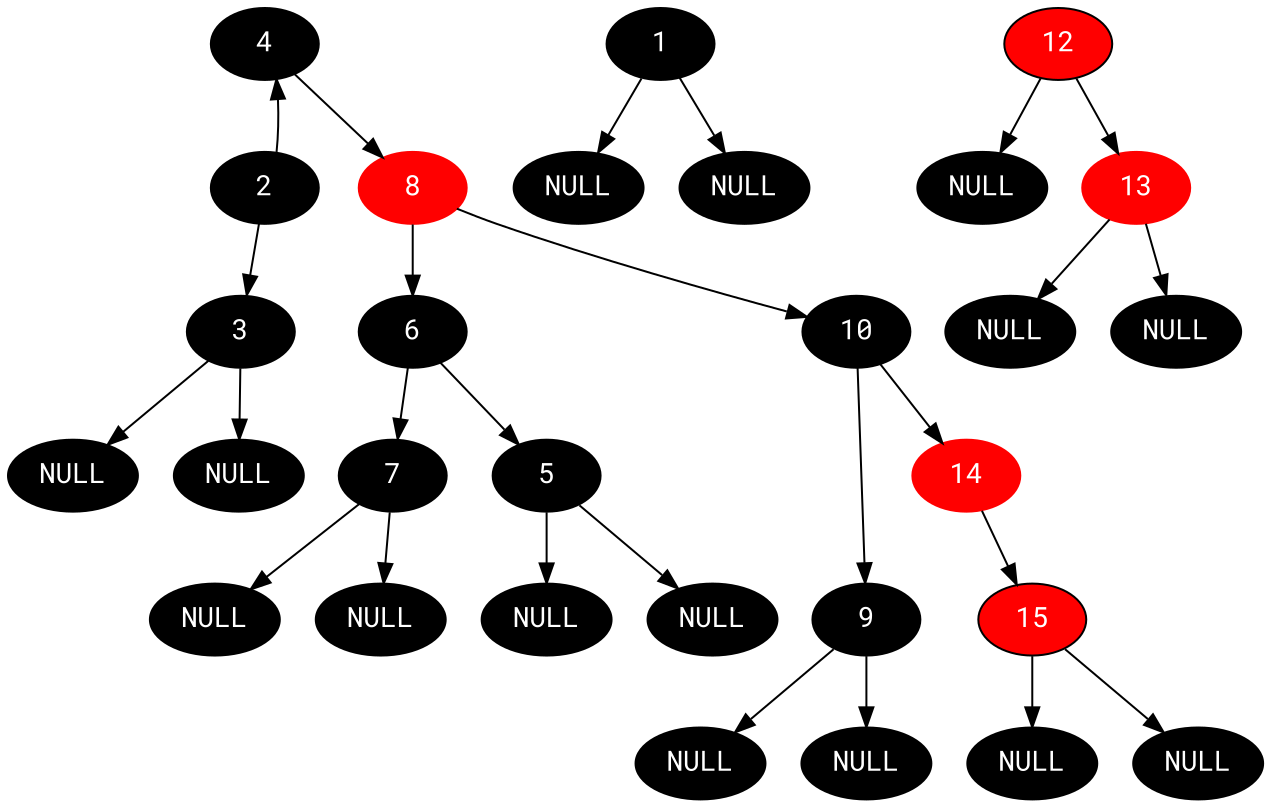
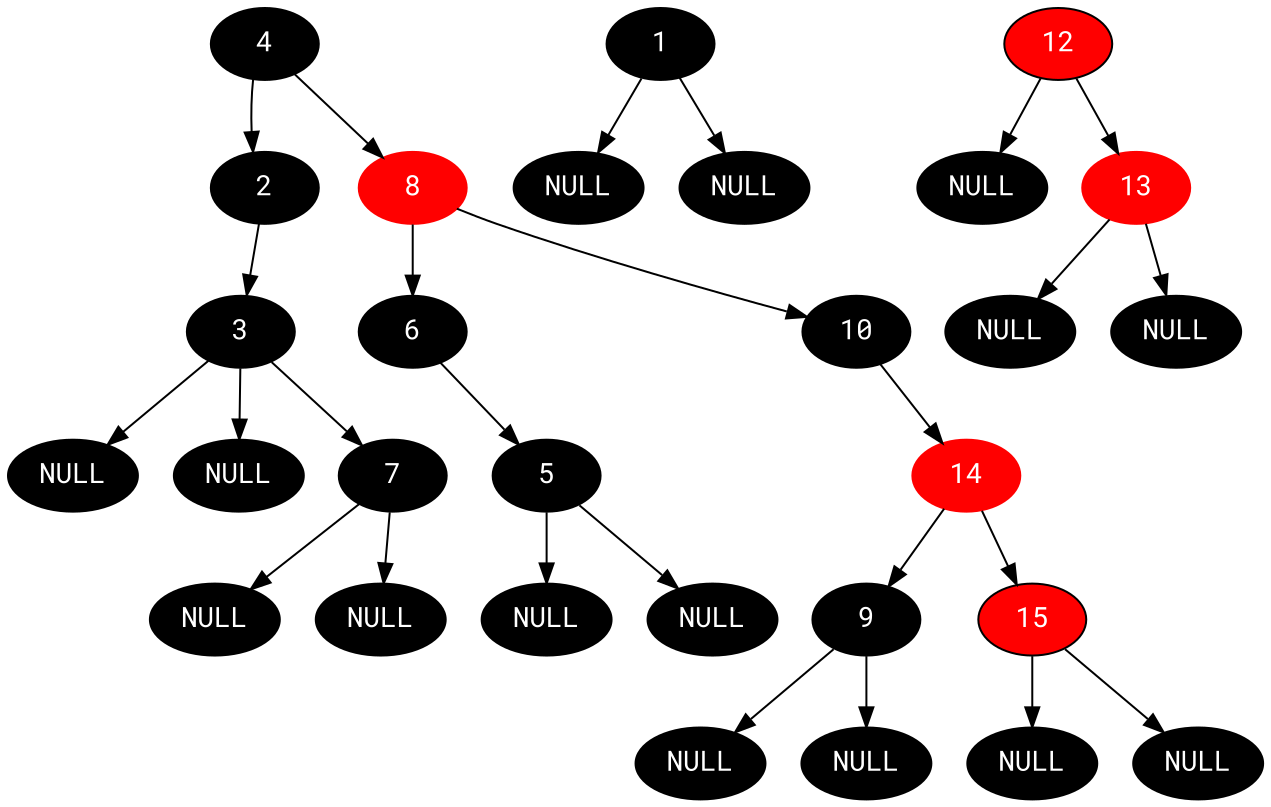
(278, 126) -> (251, 106)
(404, 393) -> (309, 397)
(861, 465) -> (922, 539)
